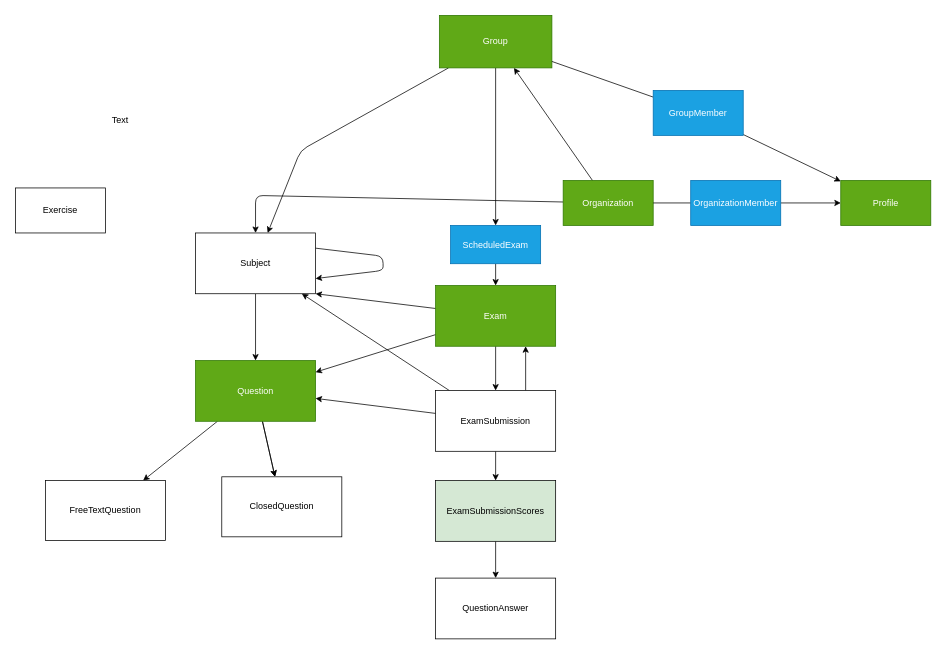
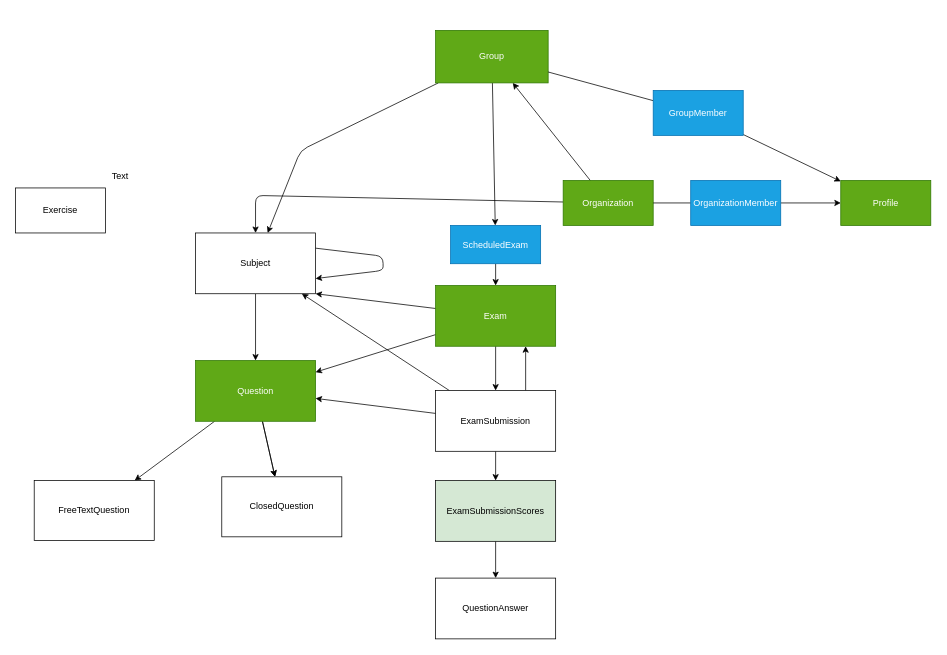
(495, 42) -> (492, 57)
(120, 120) -> (120, 177)
(105, 510) -> (94, 510)
